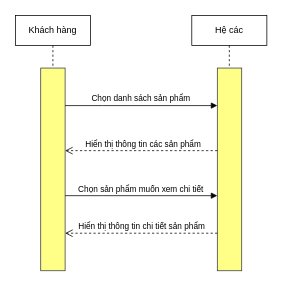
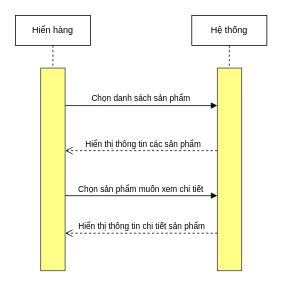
(53, 30) -> (53, 30)
(229, 30) -> (229, 30)
